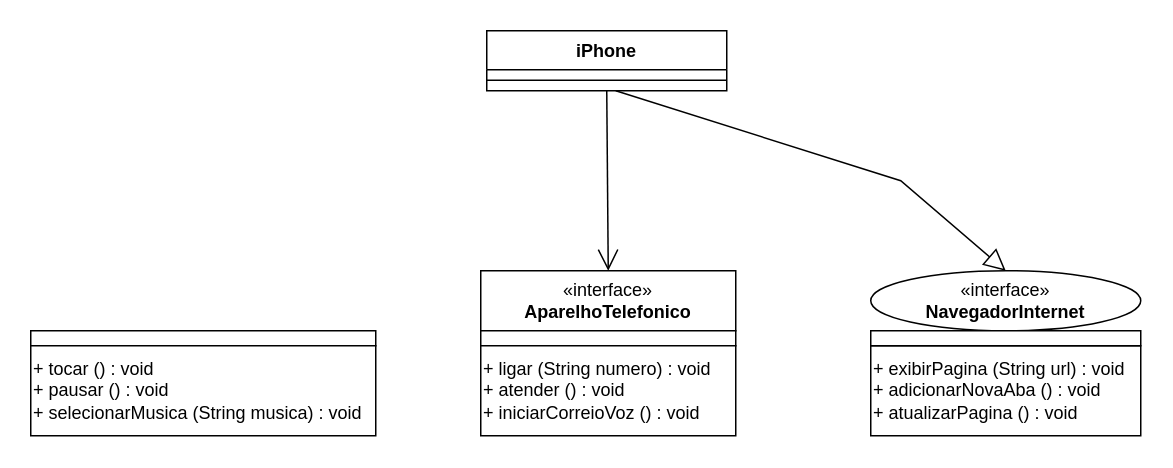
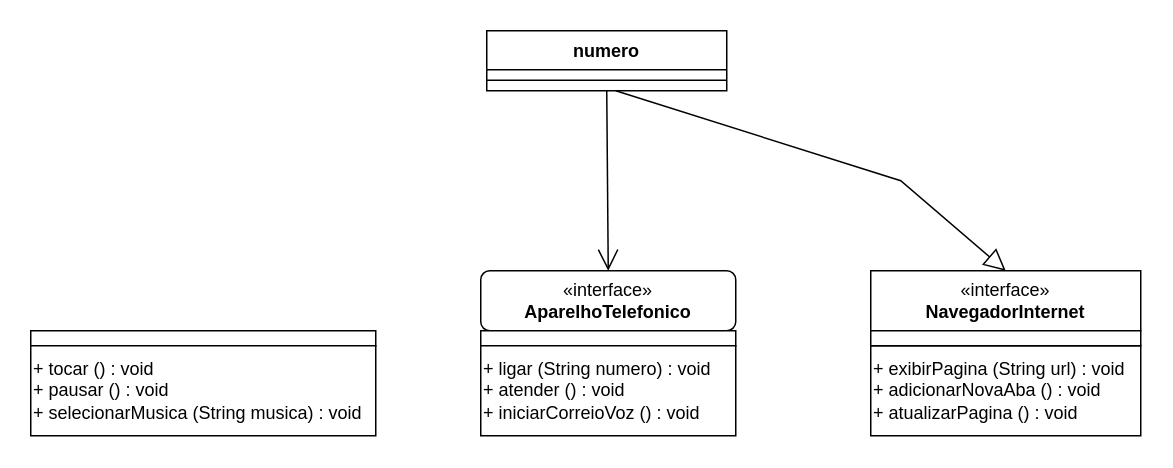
(607, 52) -> (607, 52)
(608, 301) -> (608, 301)
(1006, 301) -> (1006, 301)
